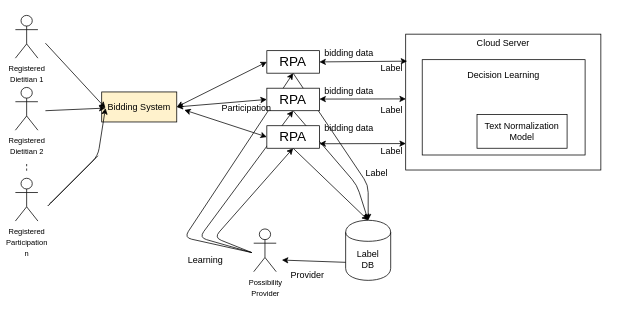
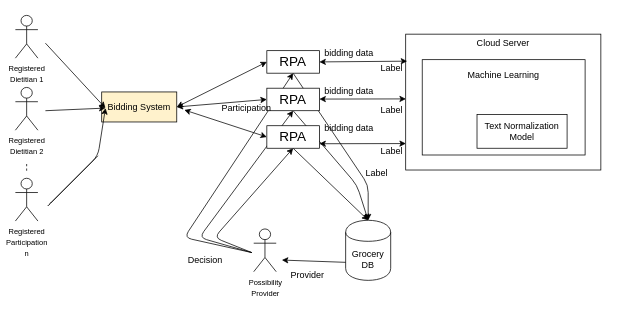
(503, 108) -> (503, 108)
(368, 259) -> (368, 259)
(207, 261) -> (206, 261)
